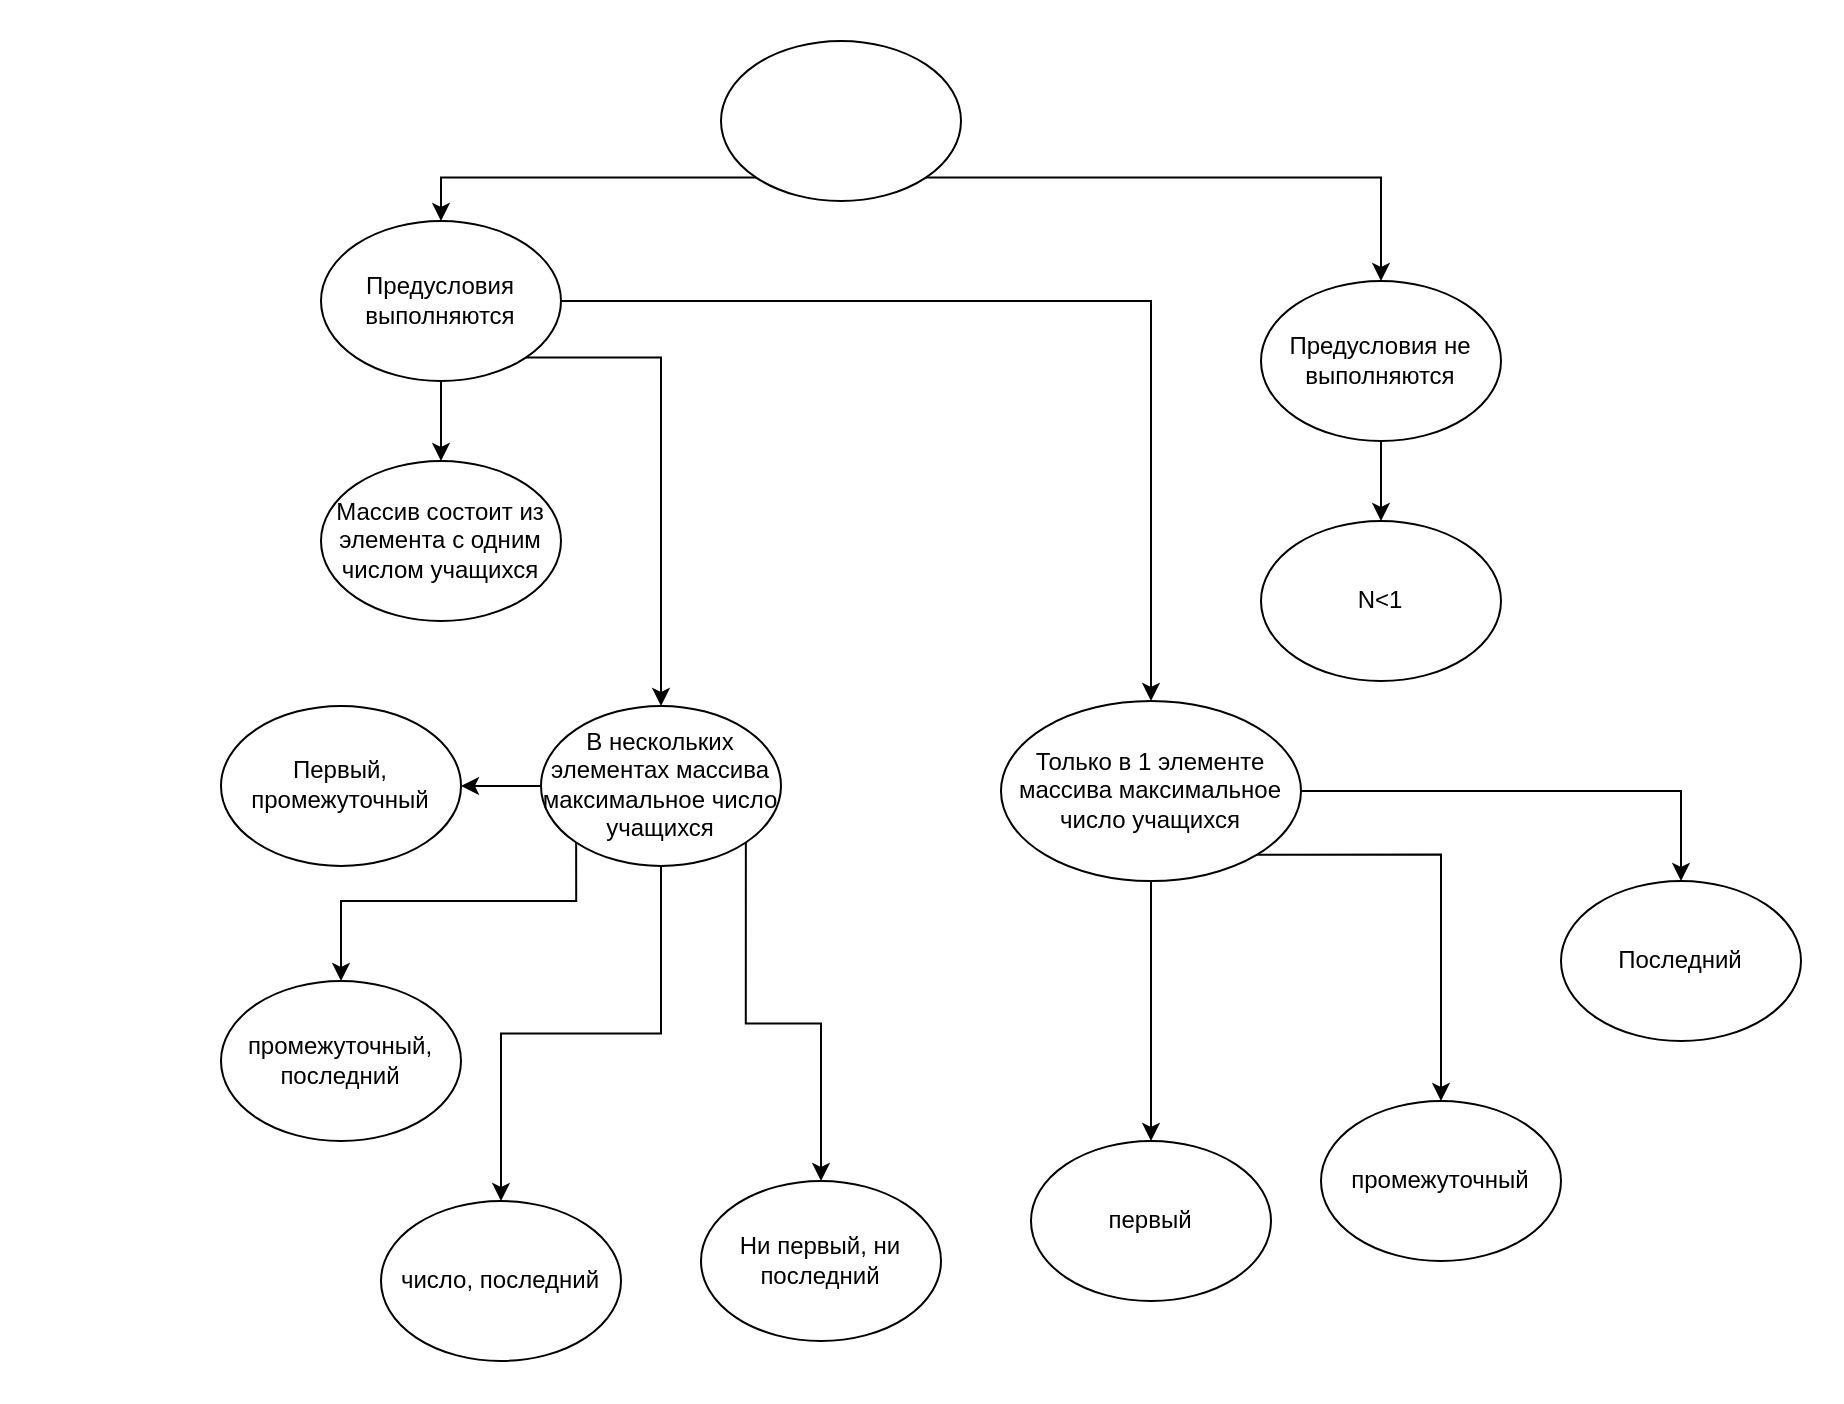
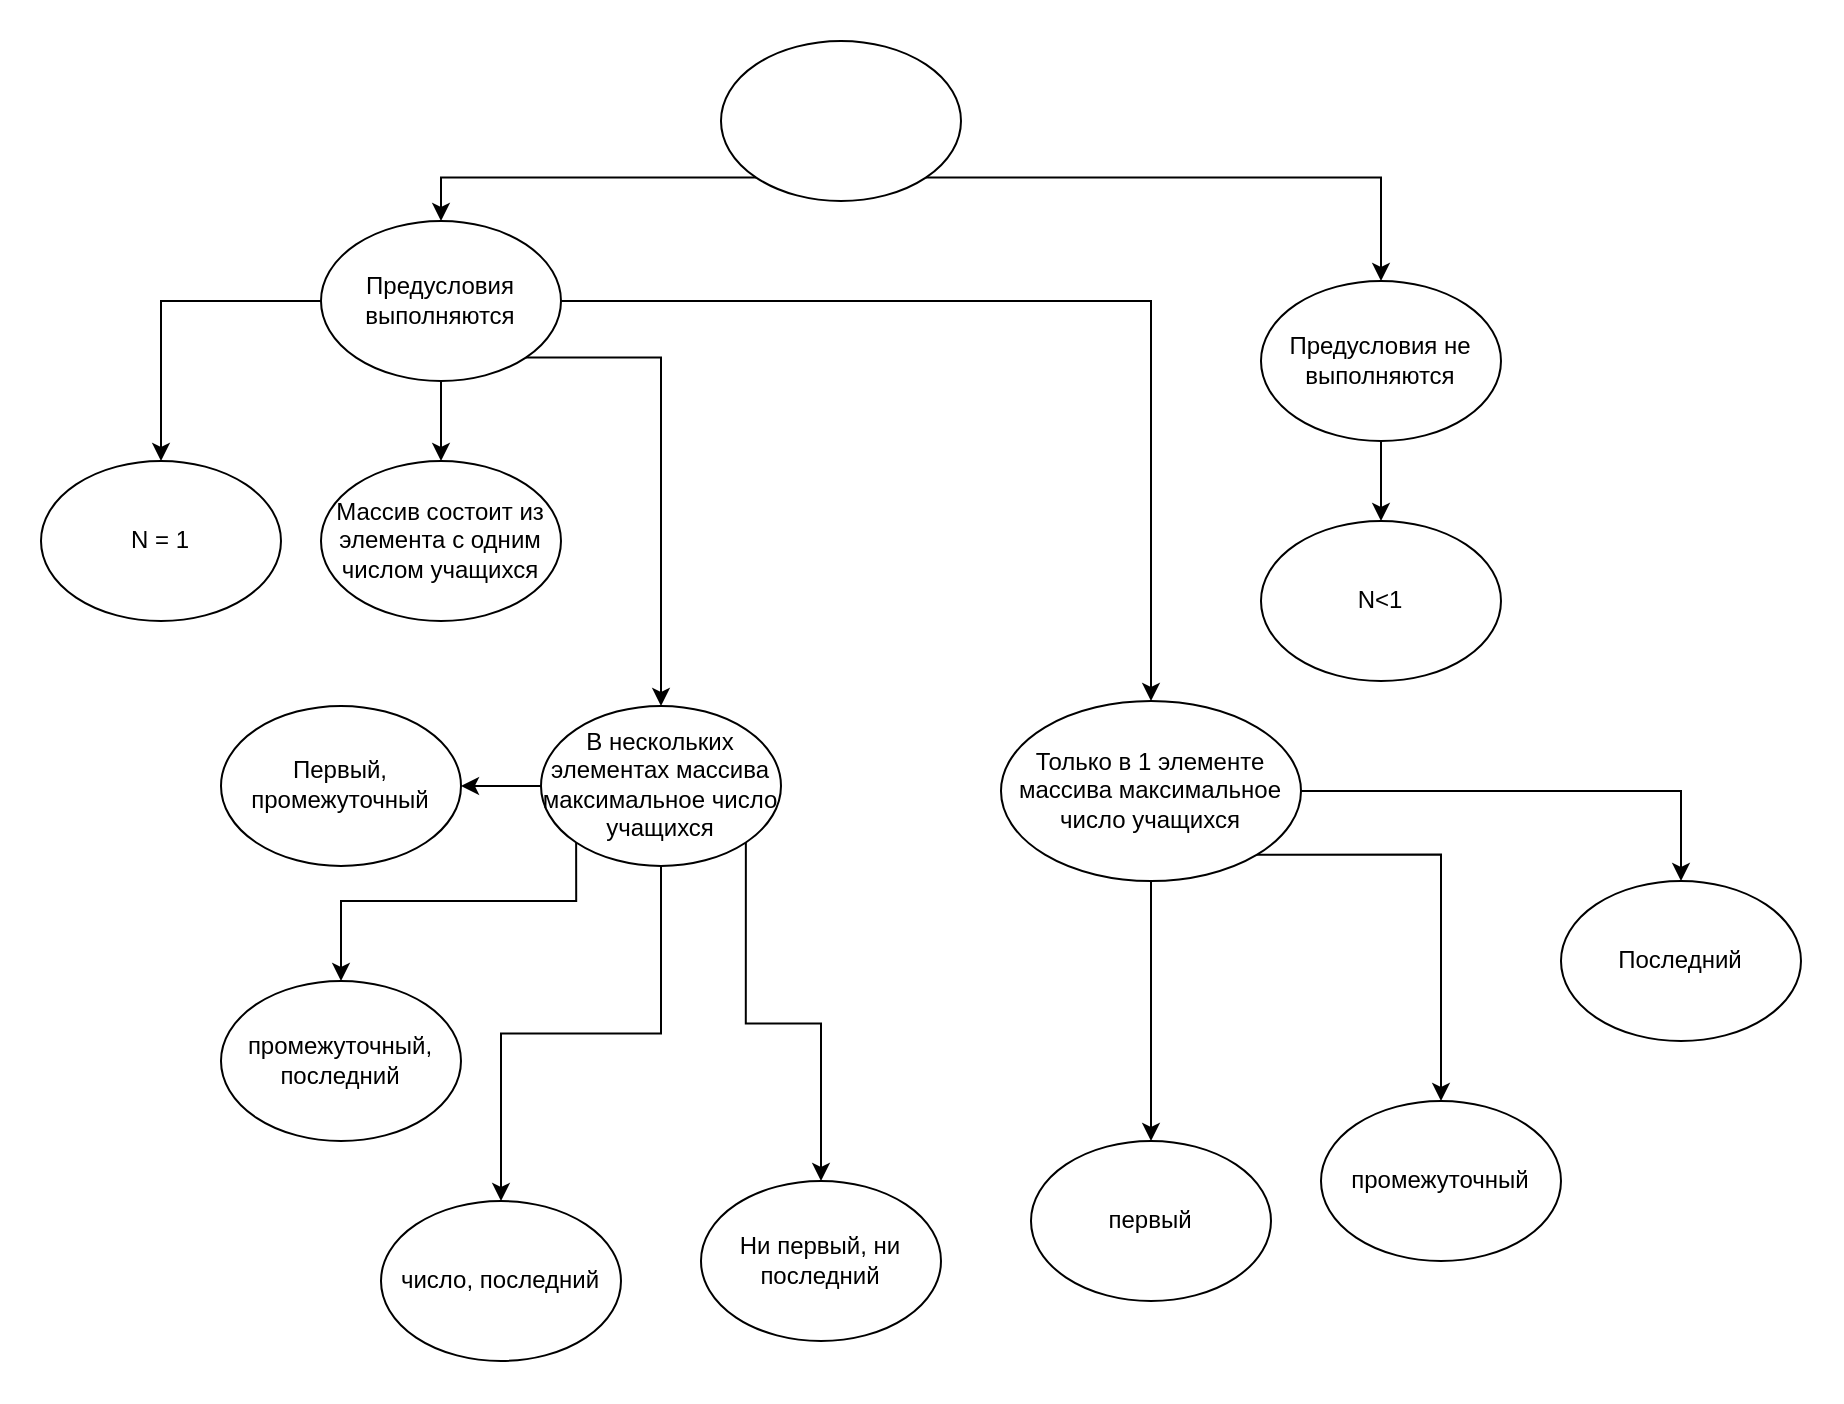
none -> (168, 301)
none -> (161, 541)
